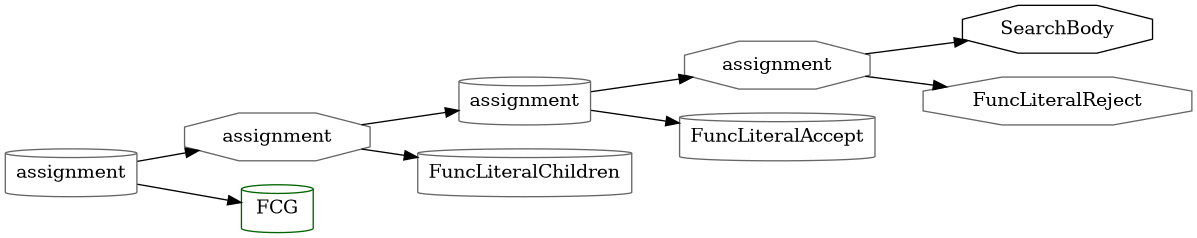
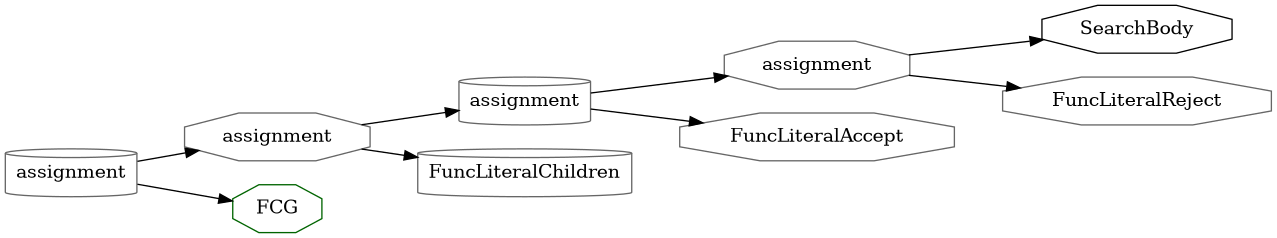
(777, 137) -> (817, 137)
(277, 209) -> (277, 209)
